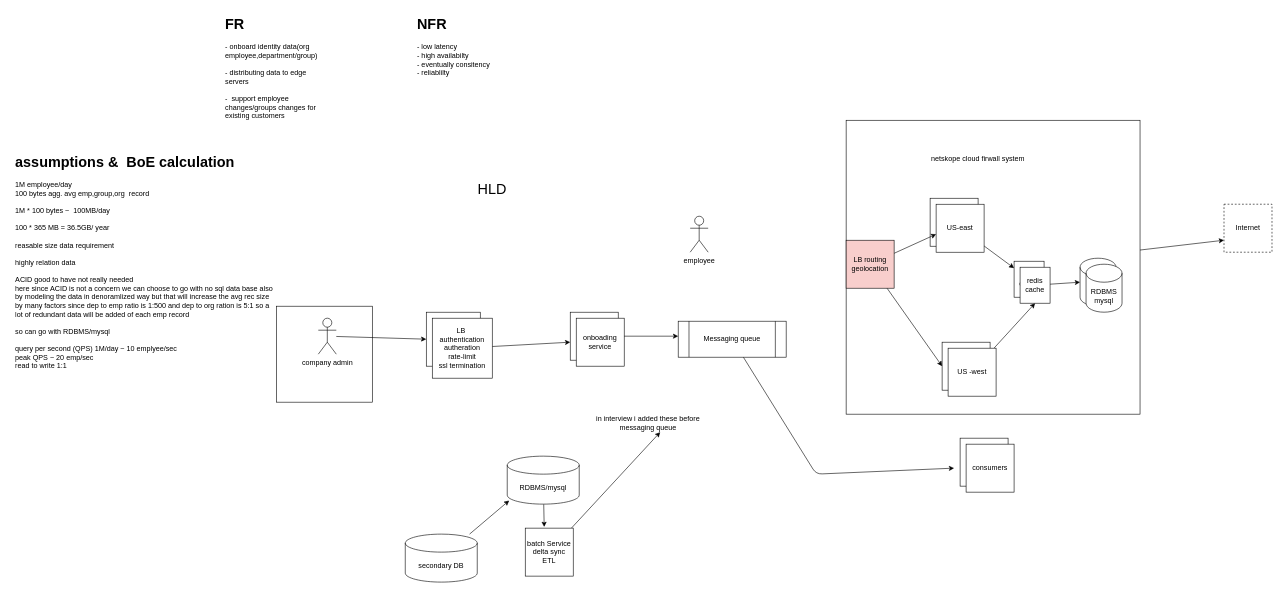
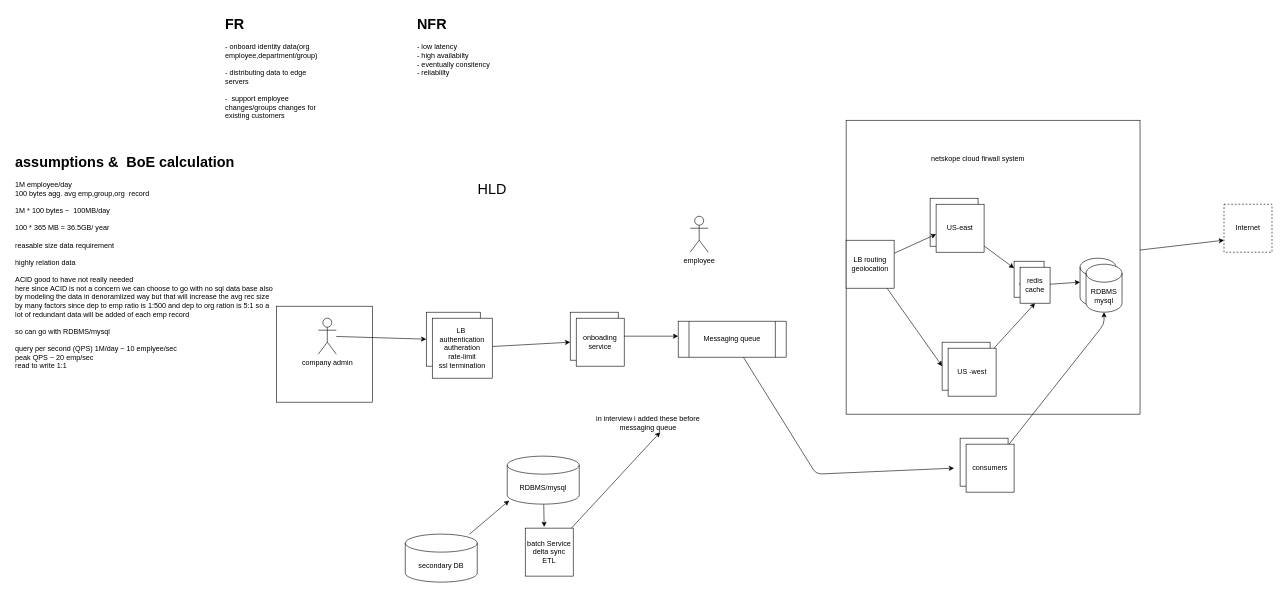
(870, 264) -> (870, 264)
none -> (1059, 382)
